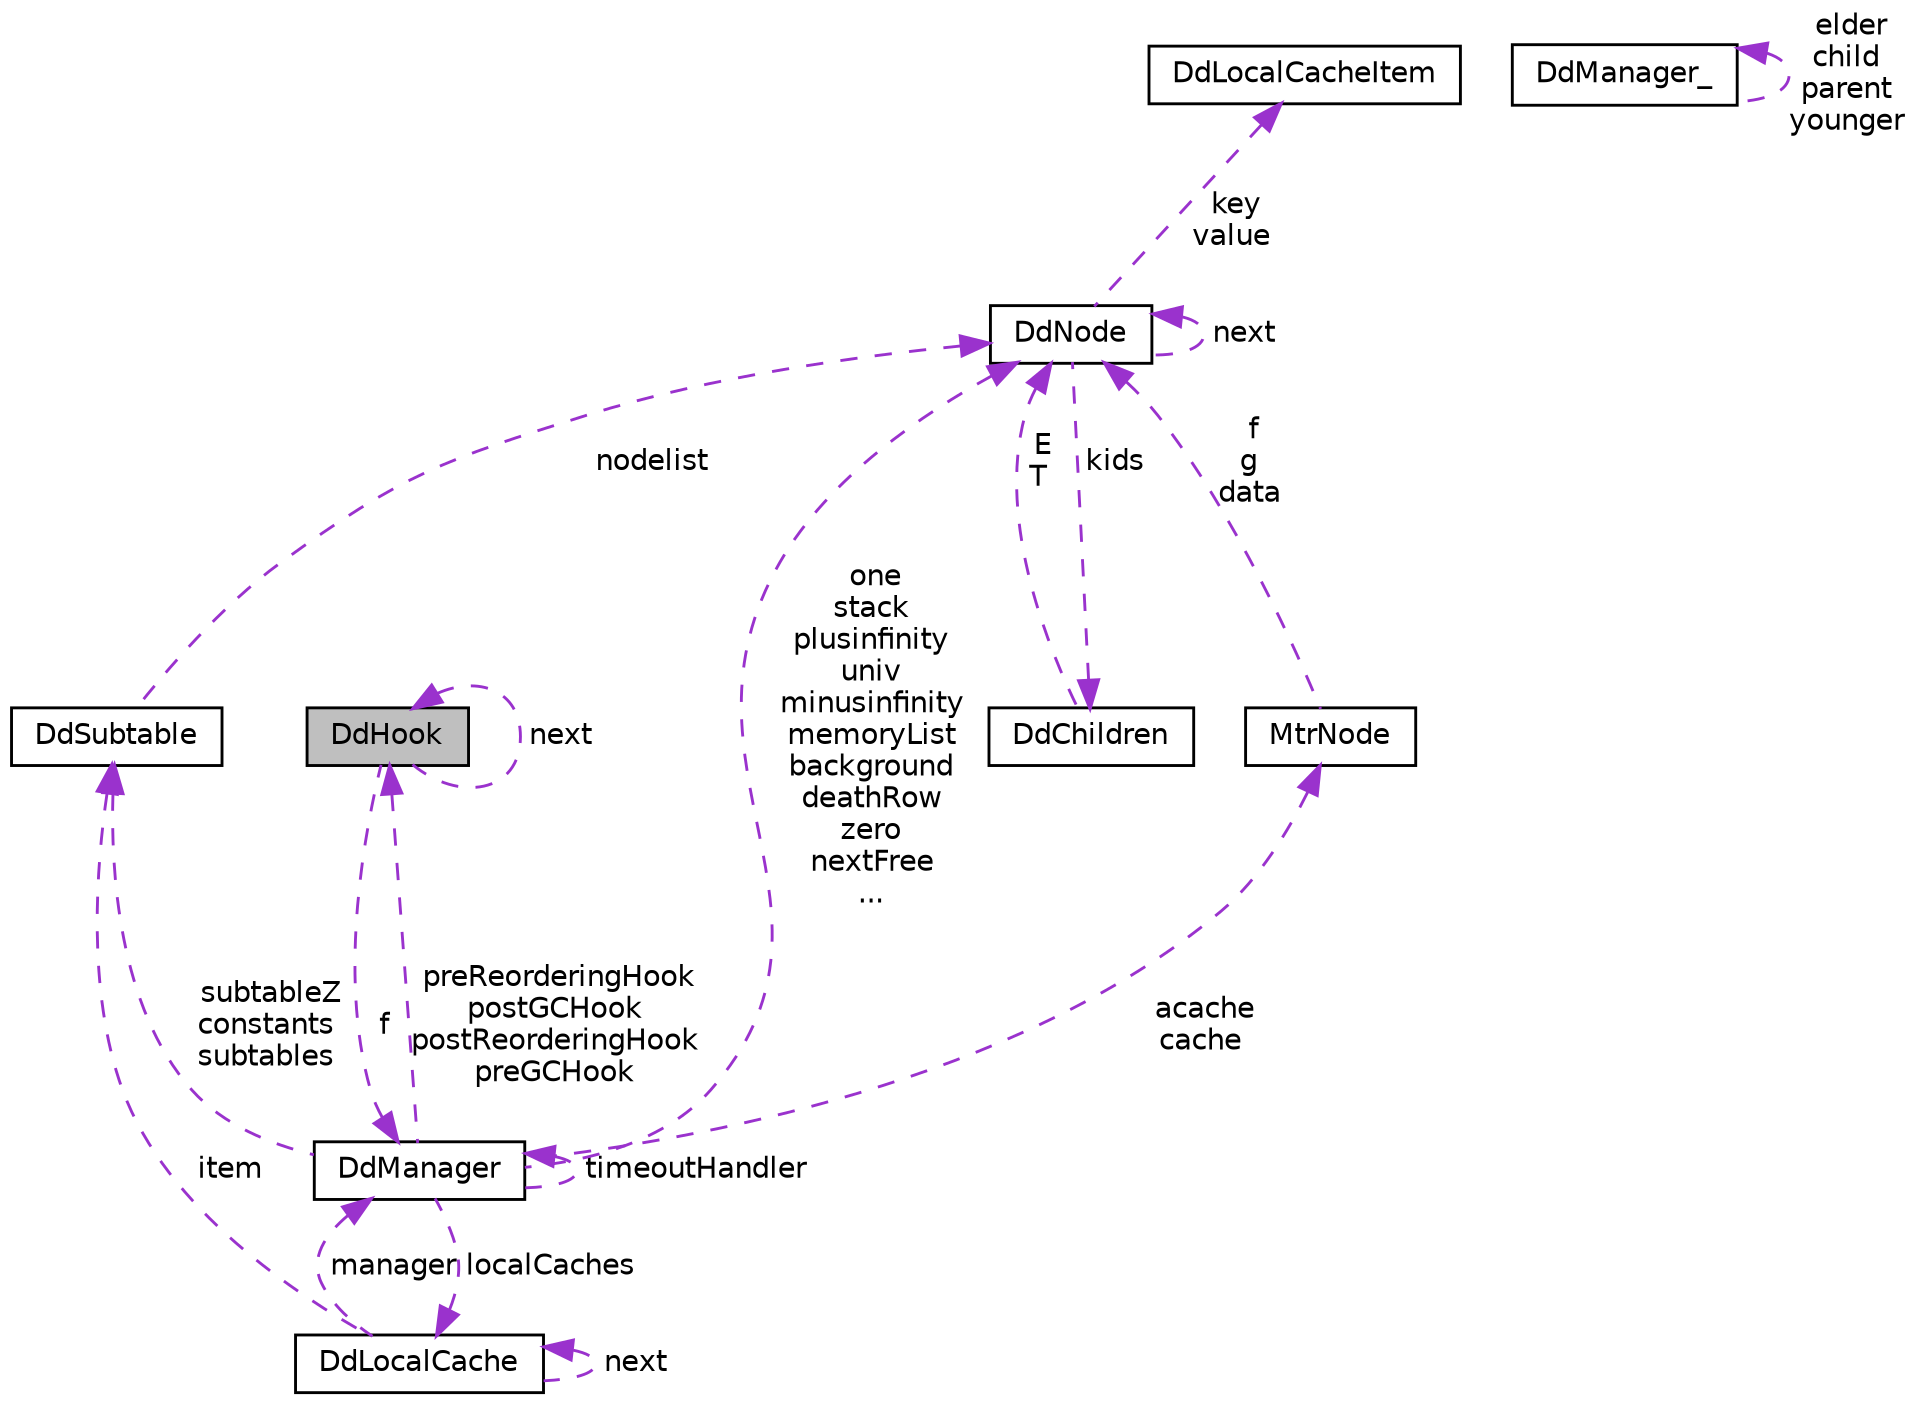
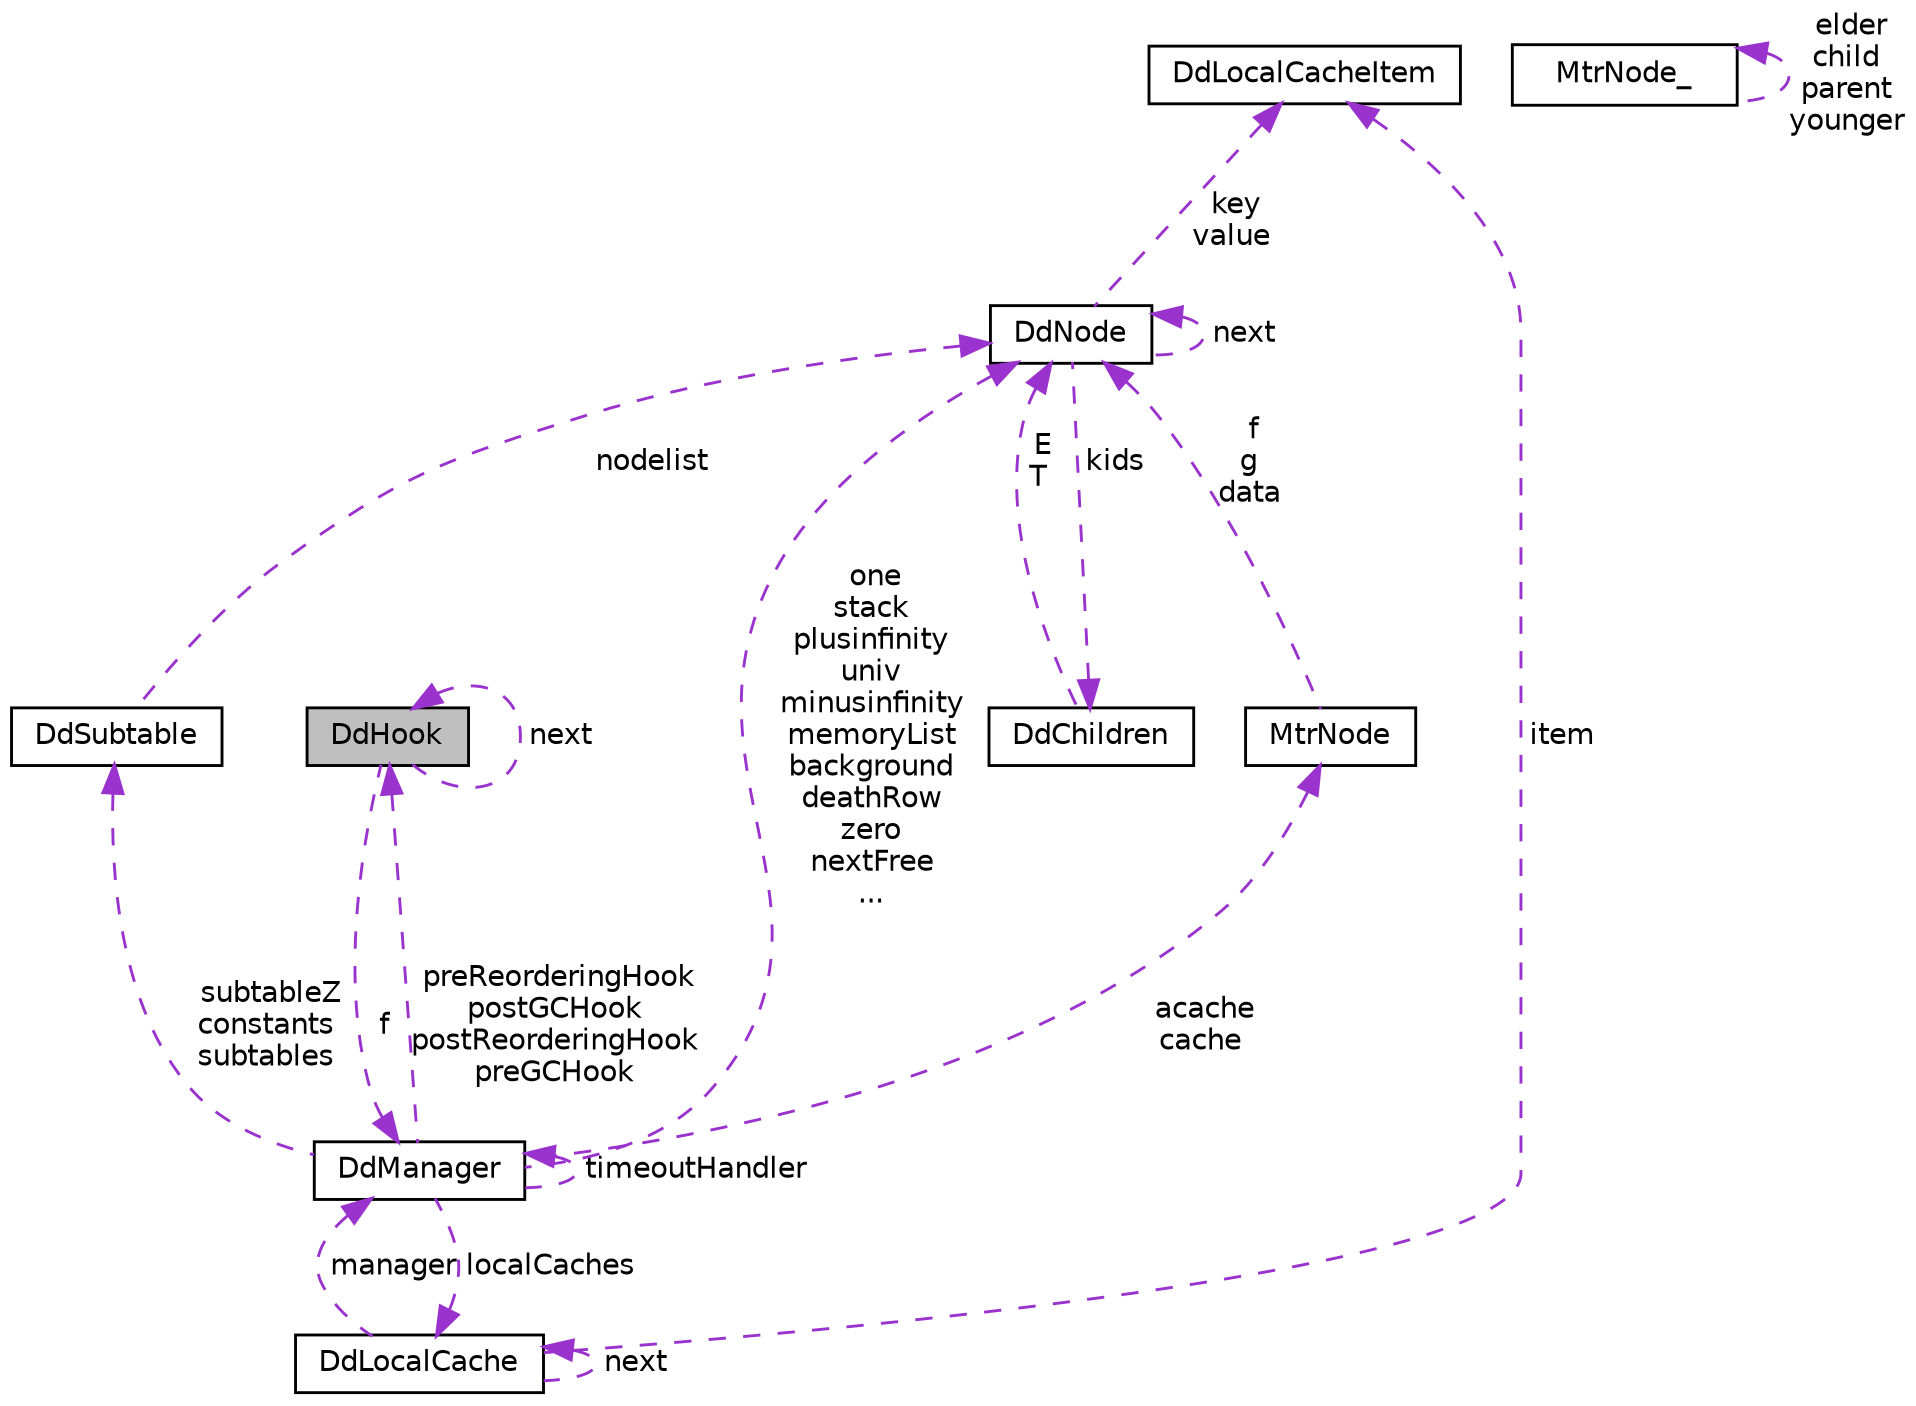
(1625, 75) -> (1625, 75)
(134, 1115) -> (1521, 1122)
